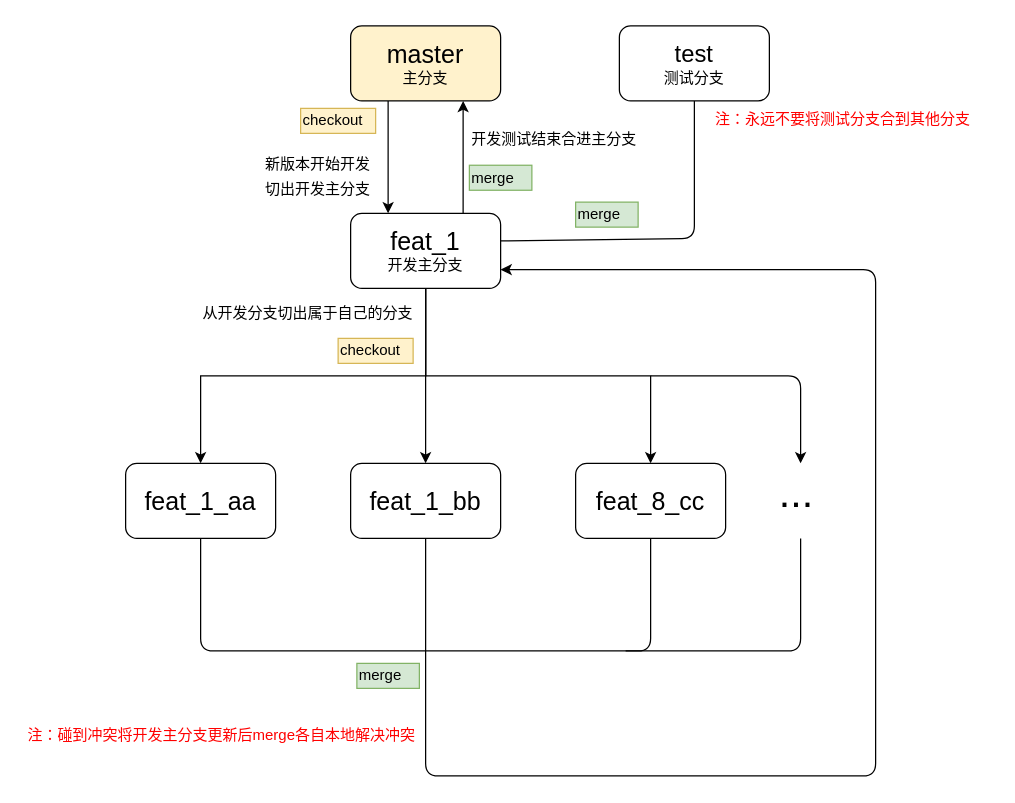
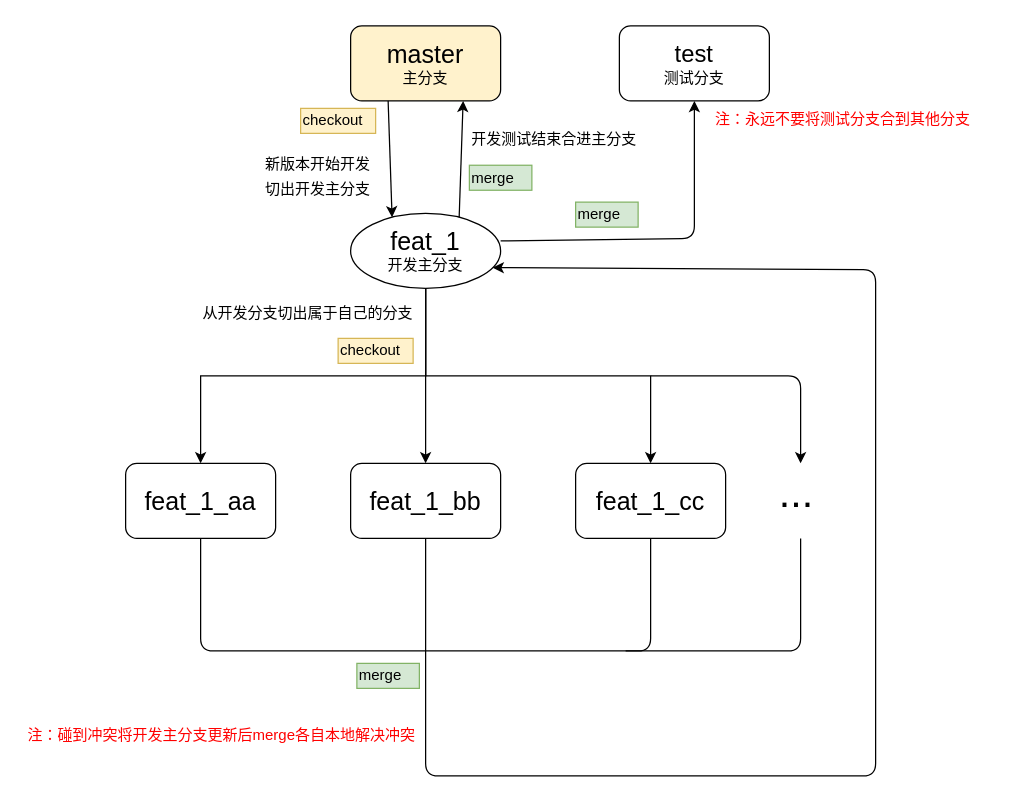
(694, 107) -> (694, 111)
(426, 251) -> (426, 251)
(651, 501) -> (651, 501)
